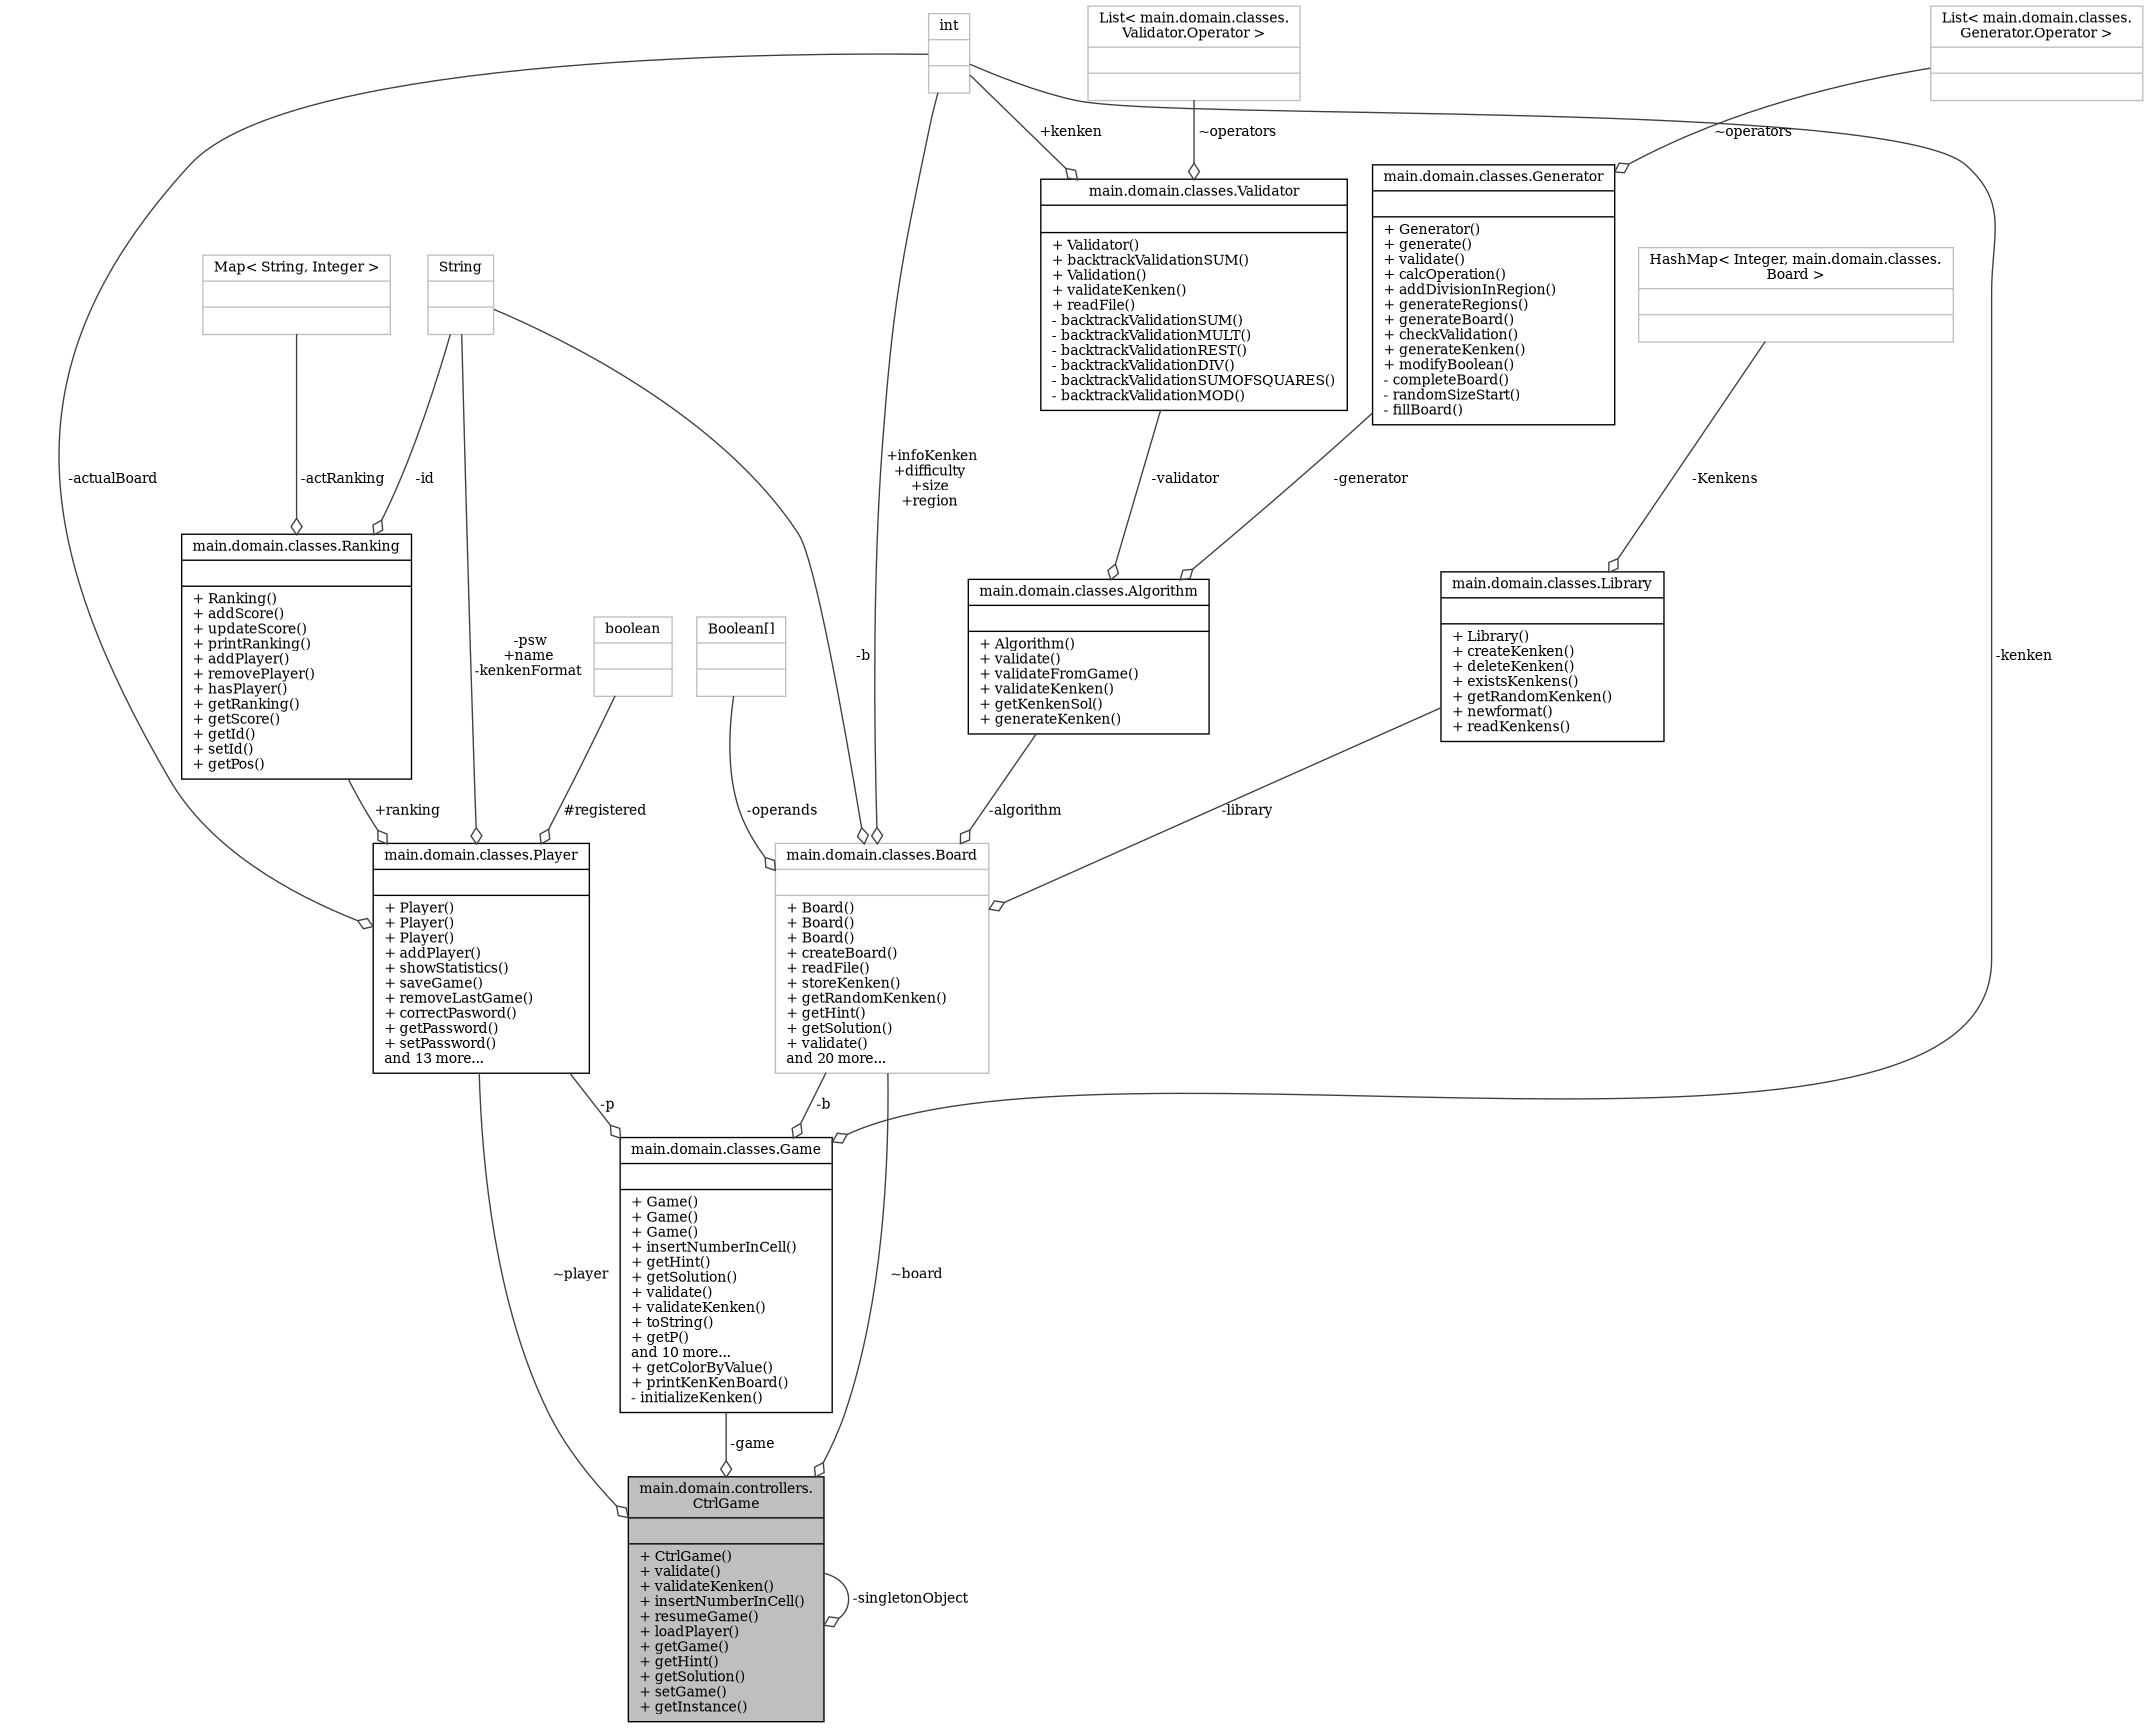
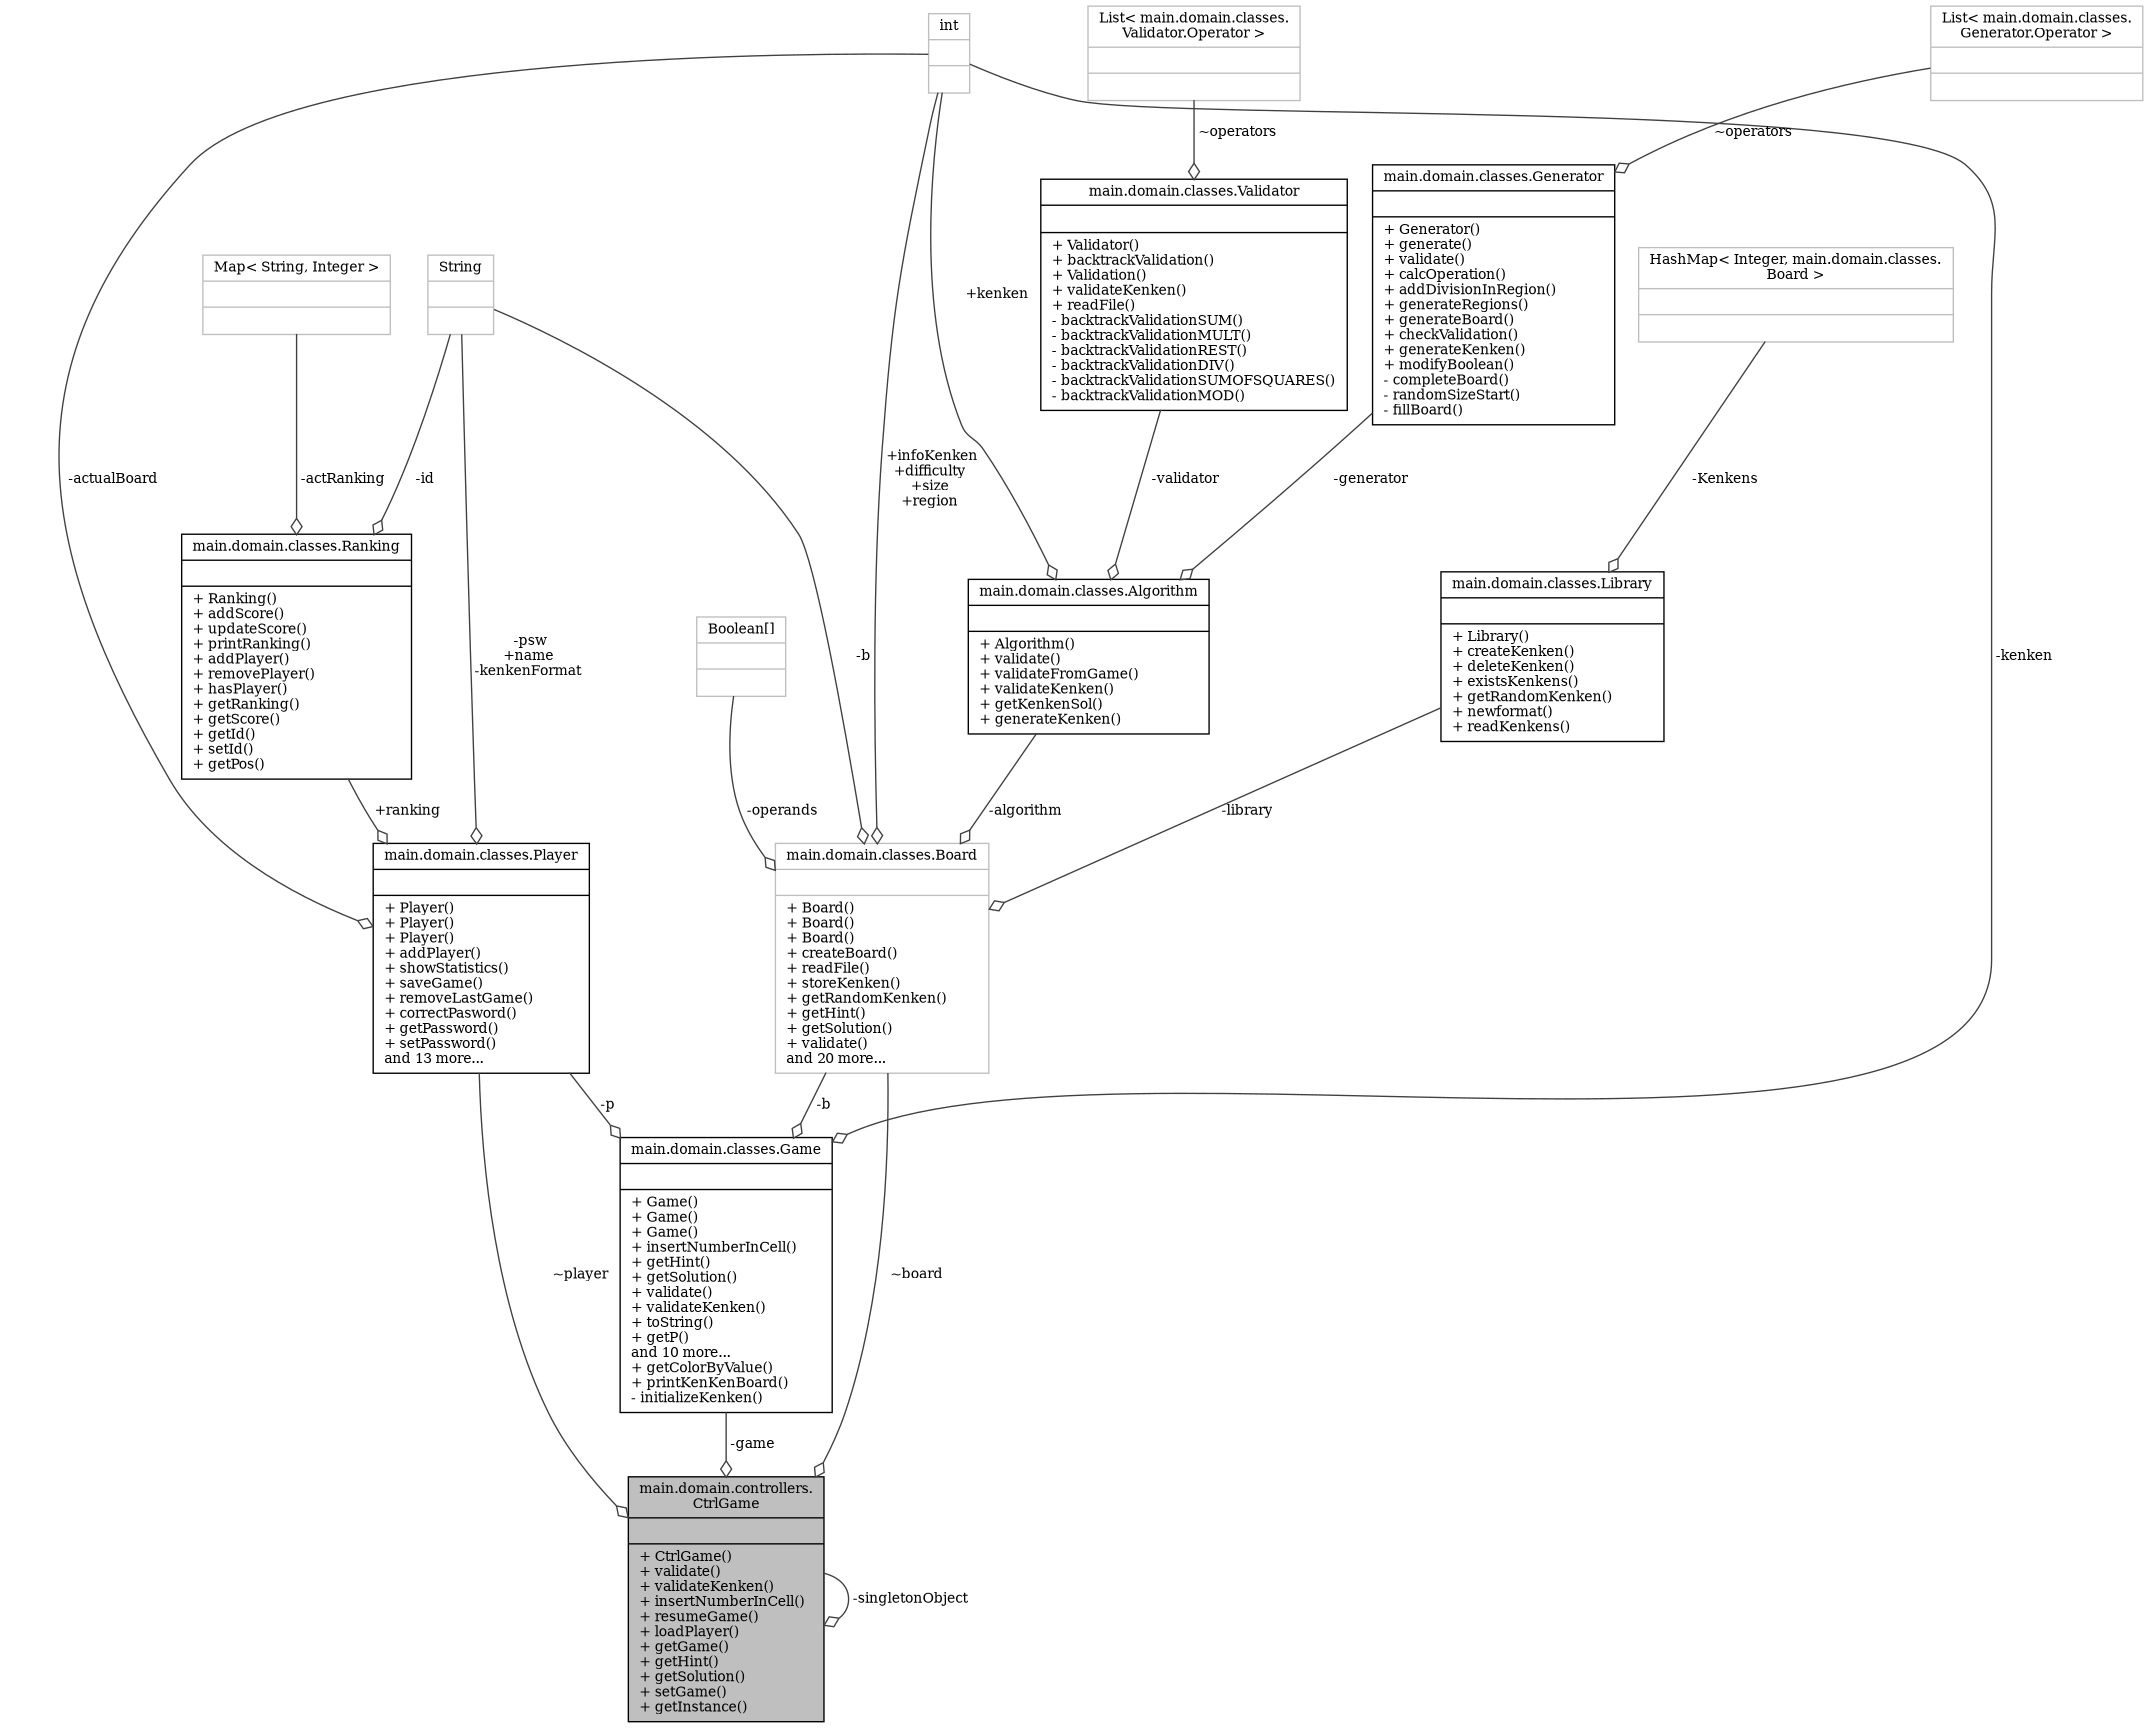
(1018, 122) -> (939, 343)
(1151, 261) -> (1133, 261)
(633, 657) -> none
